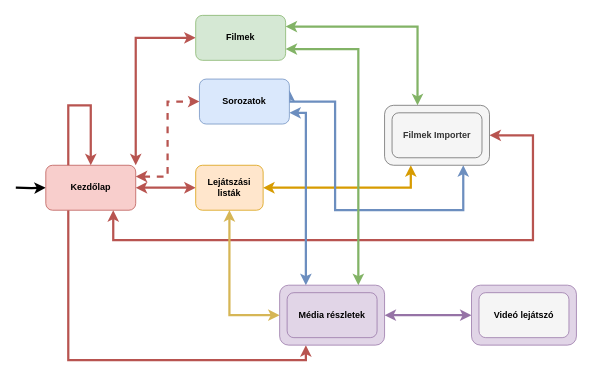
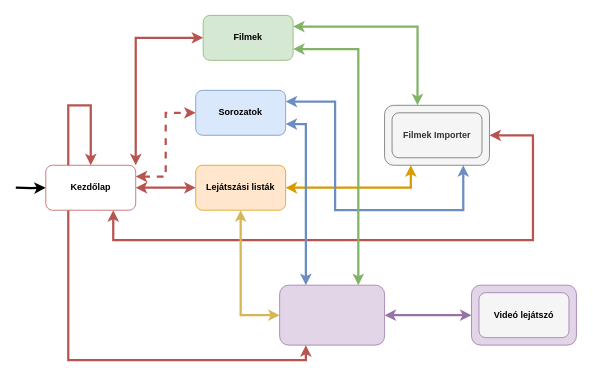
(240, 38) -> (248, 38)
(244, 102) -> (240, 113)
(90, 188) -> (90, 188)
(229, 188) -> (240, 188)
(332, 315) -> none
